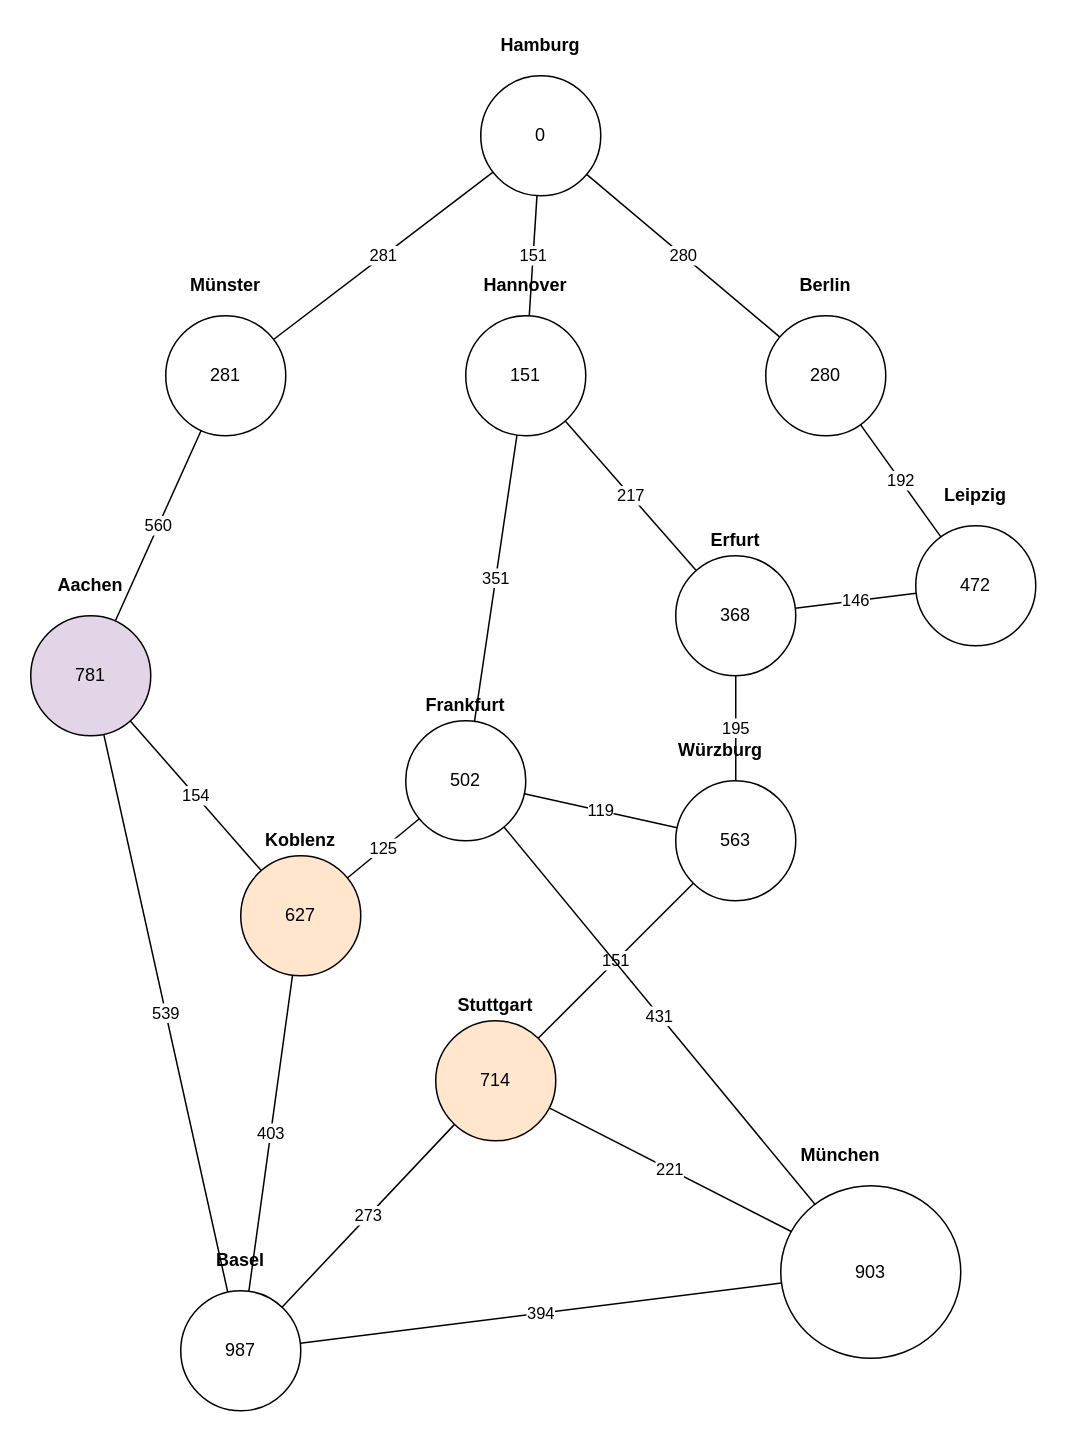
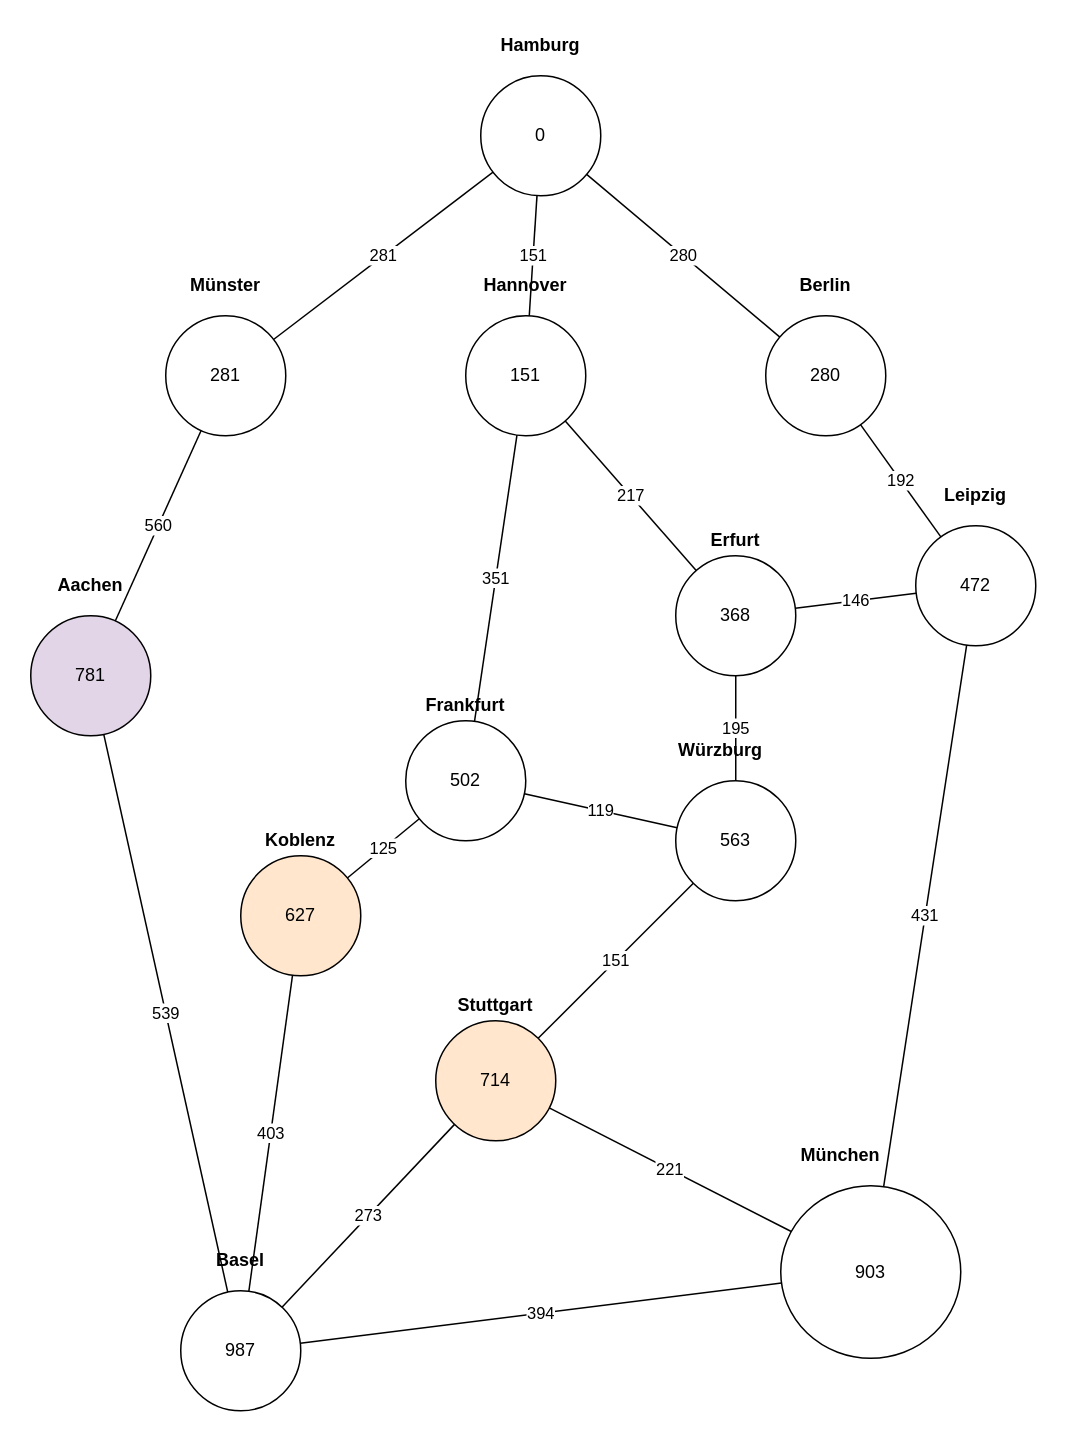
(196, 796) -> none
(659, 1016) -> (925, 916)
